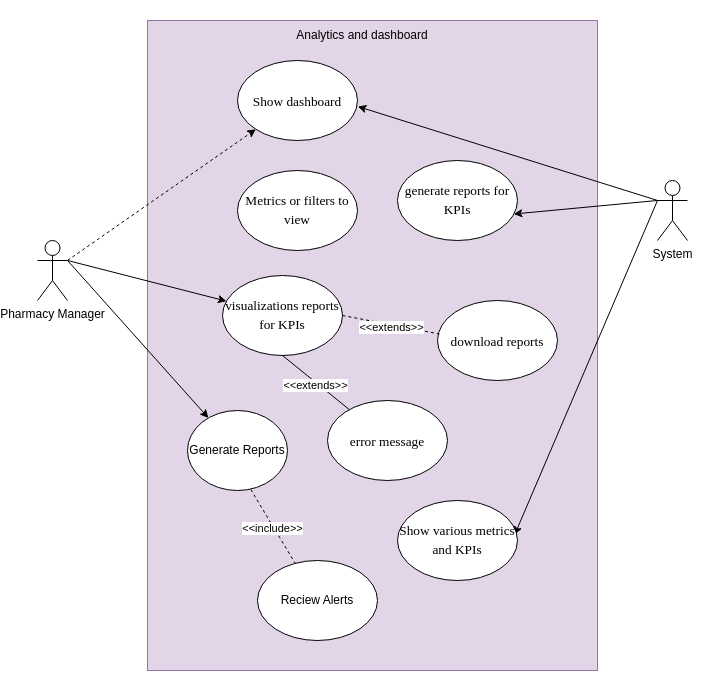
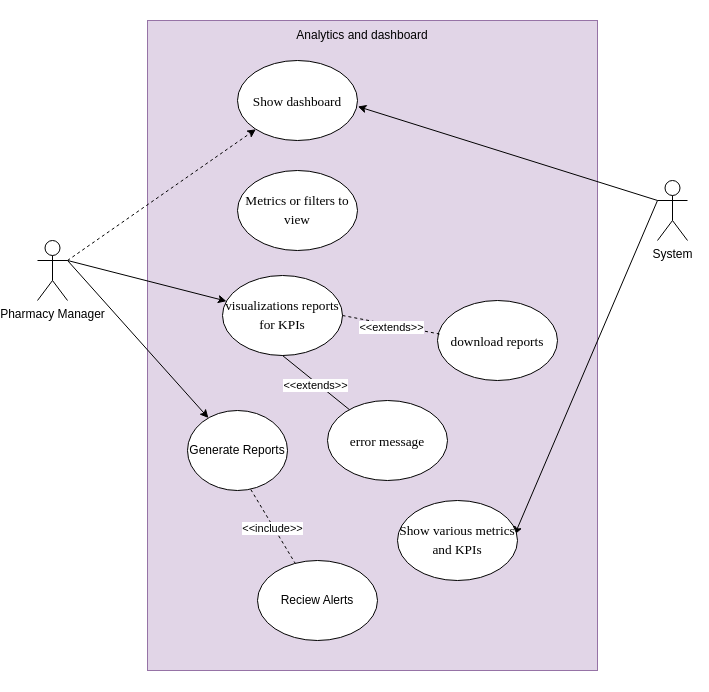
(458, 201) -> none
(588, 207) -> none
